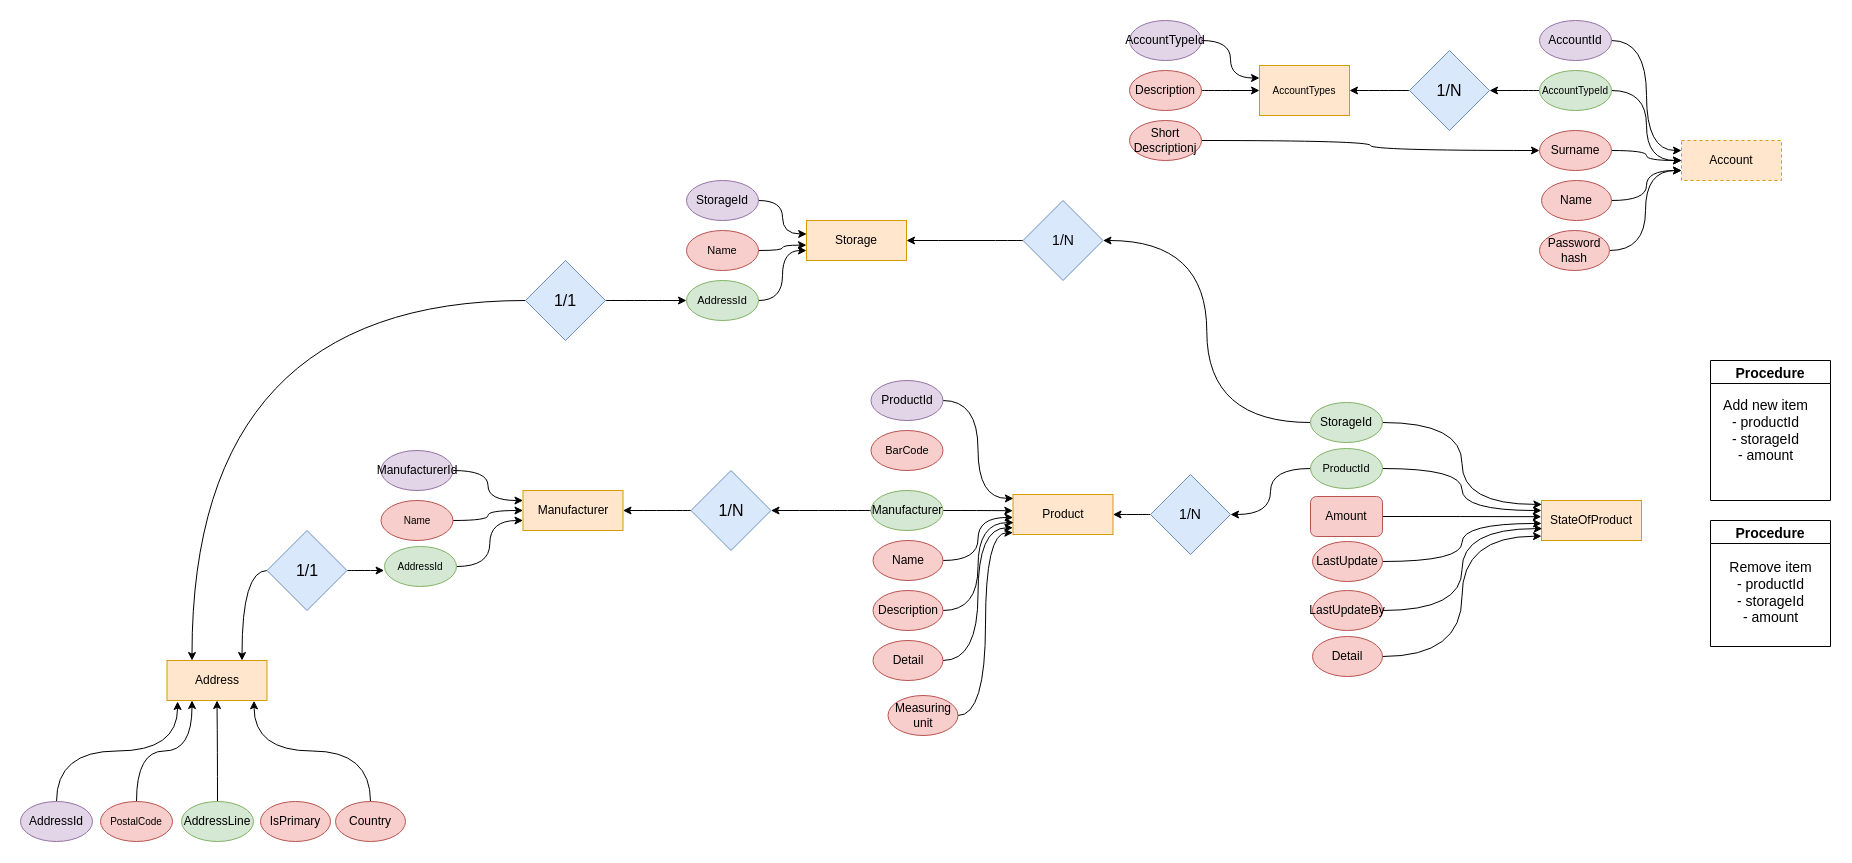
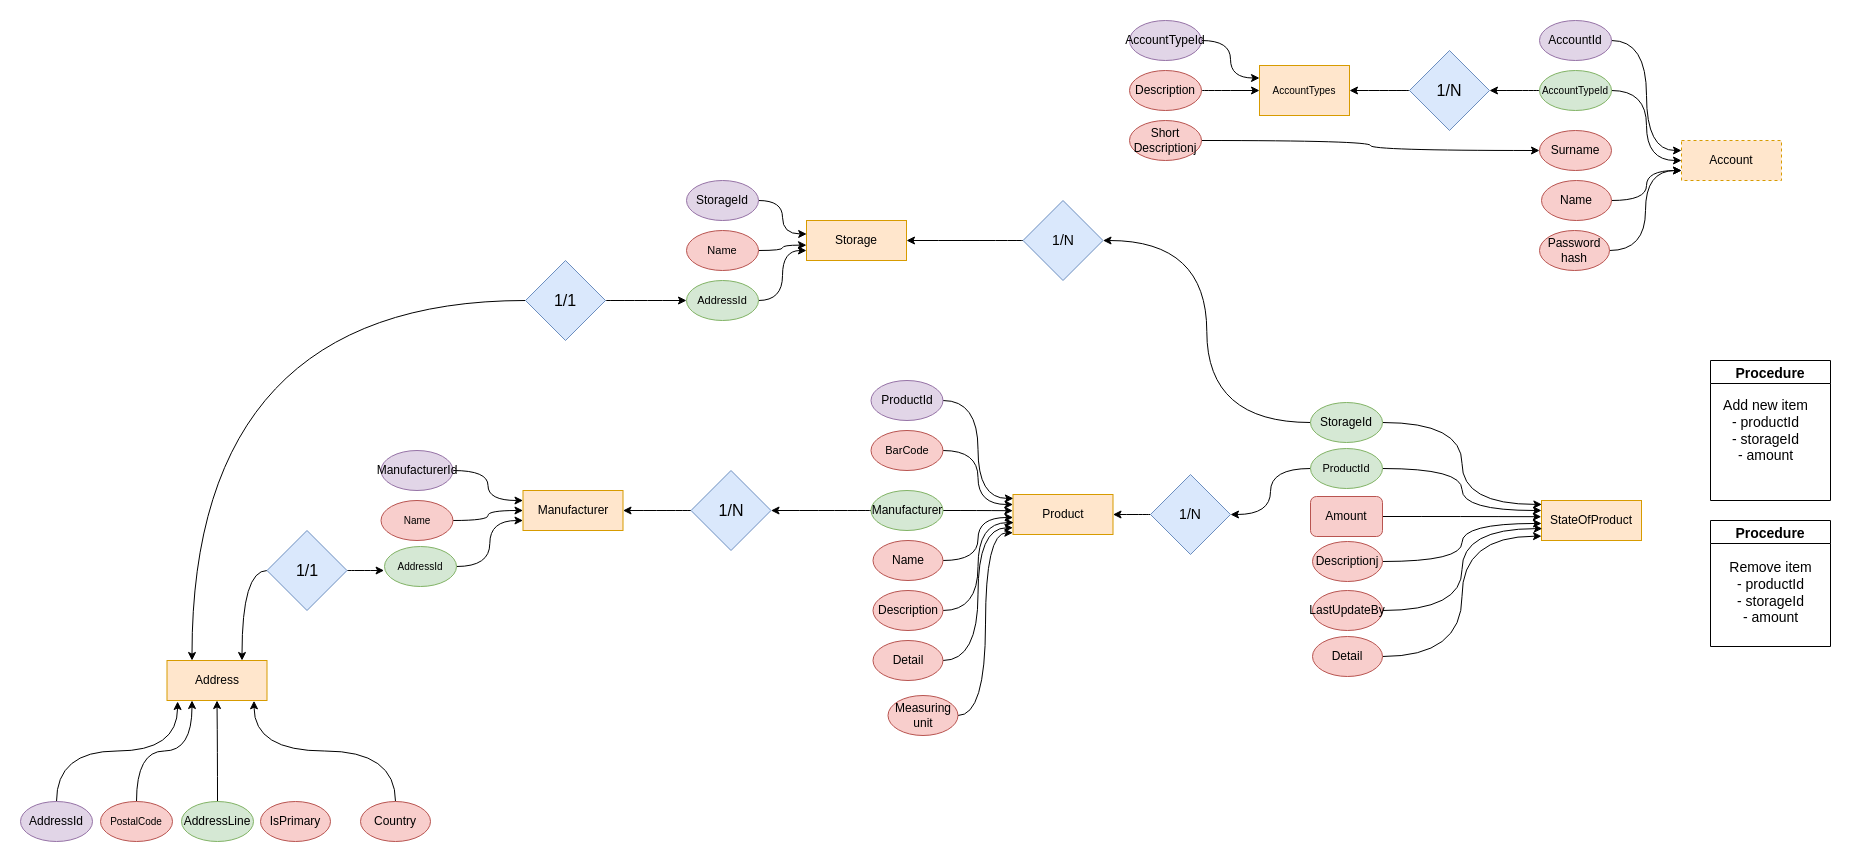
(1638, 152) -> none
none -> (978, 474)
(1348, 562) -> (1348, 562)
(371, 822) -> (396, 822)
